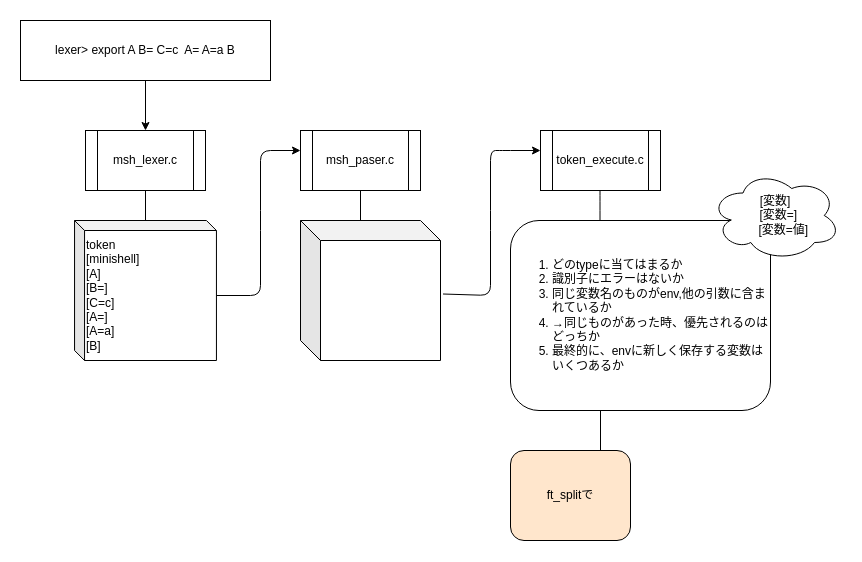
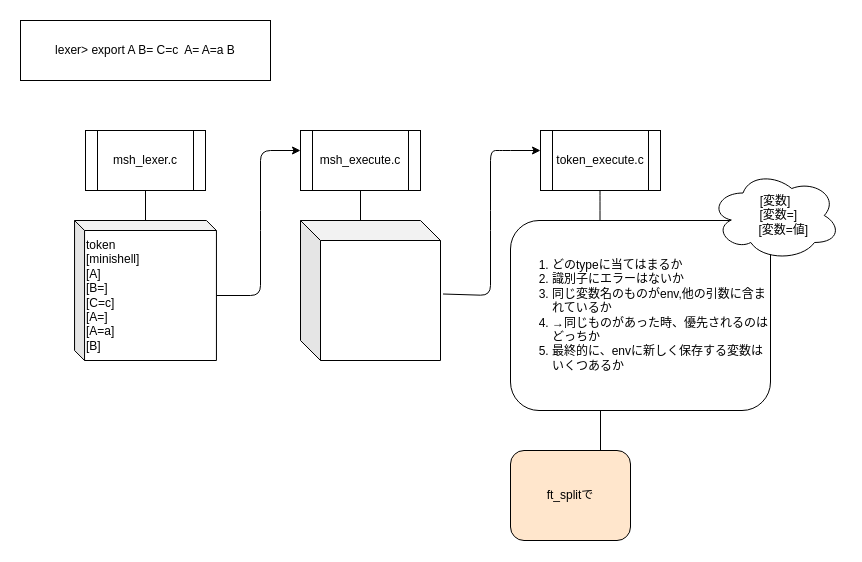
(146, 102) -> none
(361, 161) -> (361, 161)
